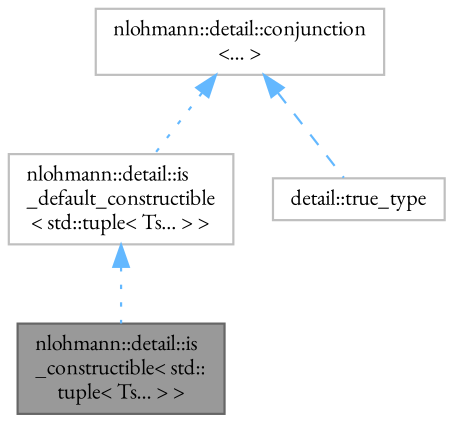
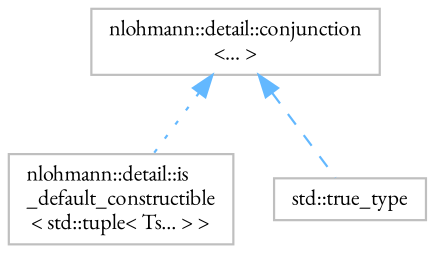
(359, 199) -> (350, 199)
(121, 369) -> none
